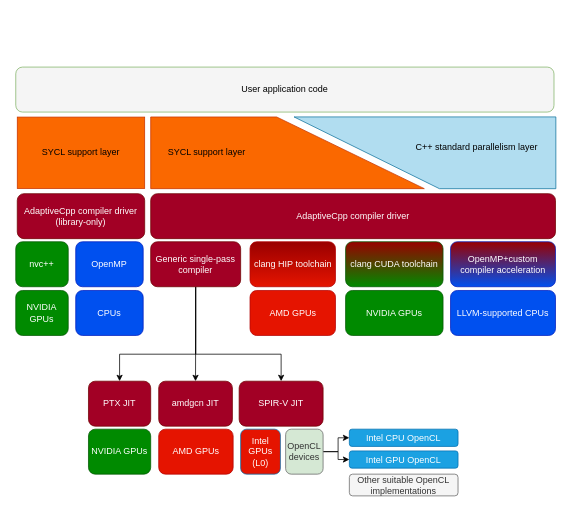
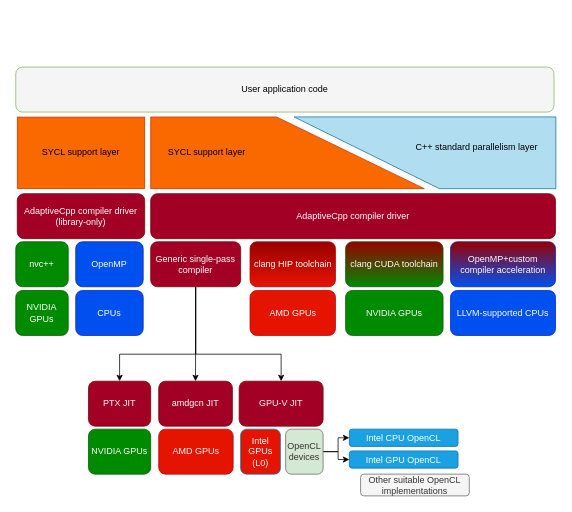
(281, 404) -> (281, 404)
(404, 485) -> (415, 485)
